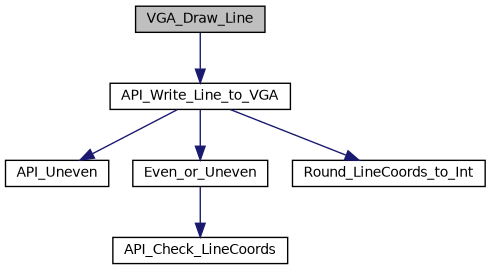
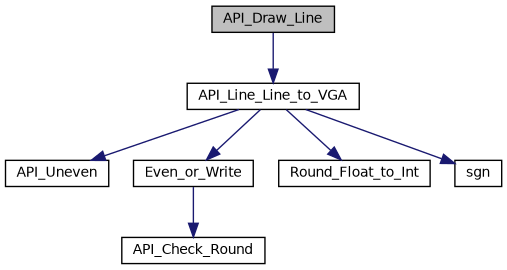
(200, 19) -> (273, 19)
(200, 96) -> (273, 96)
(200, 173) -> (193, 173)
(389, 173) -> (354, 173)
none -> (478, 173)
(200, 251) -> (193, 251)
